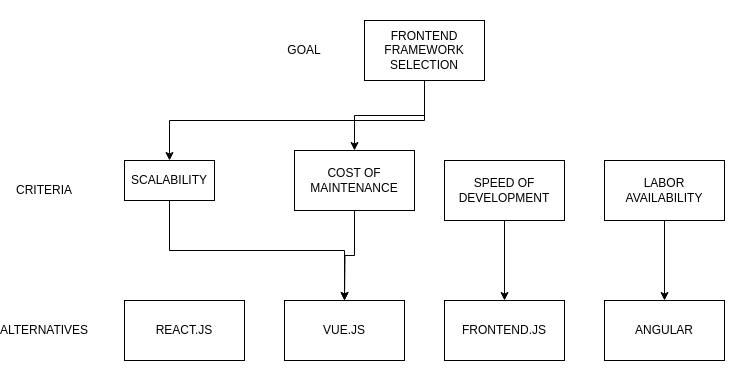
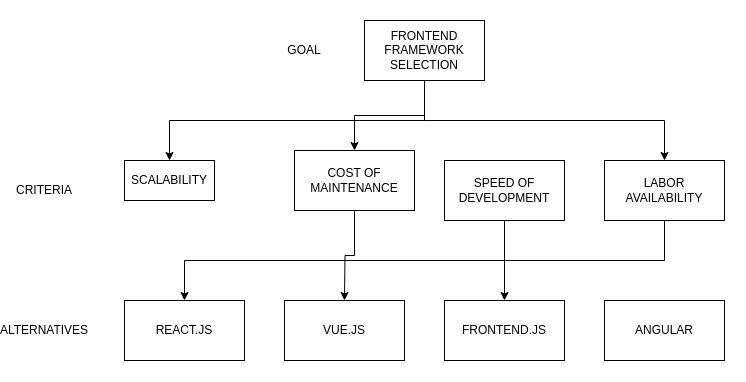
none -> (562, 121)
(234, 251) -> none
(665, 276) -> (410, 261)
